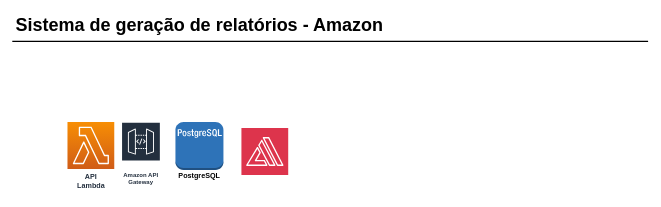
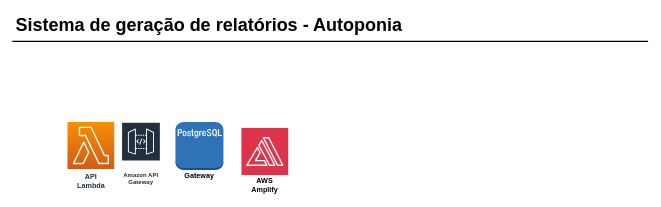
(201, 26) -> (214, 26)
(200, 176) -> (200, 176)
none -> (265, 185)
